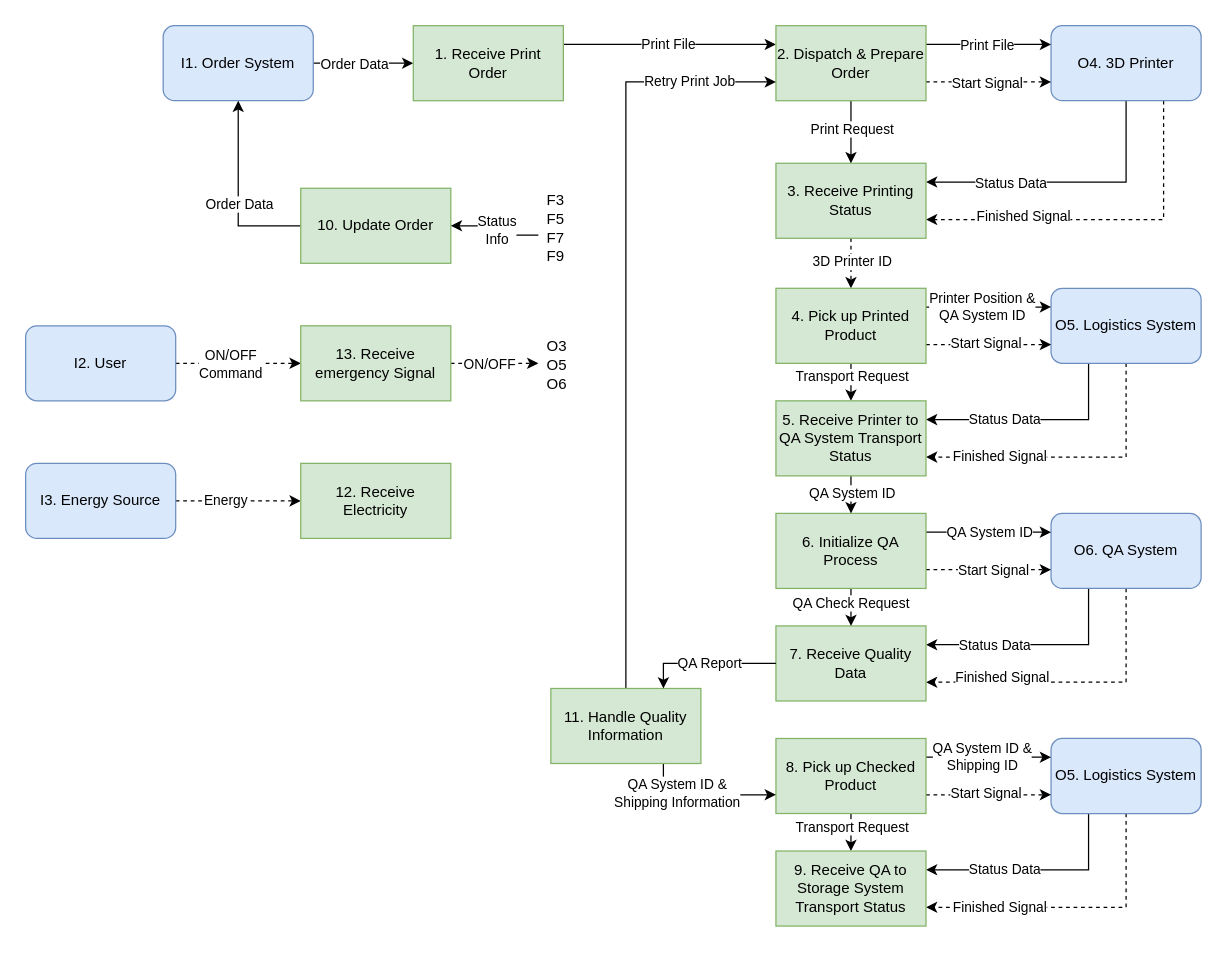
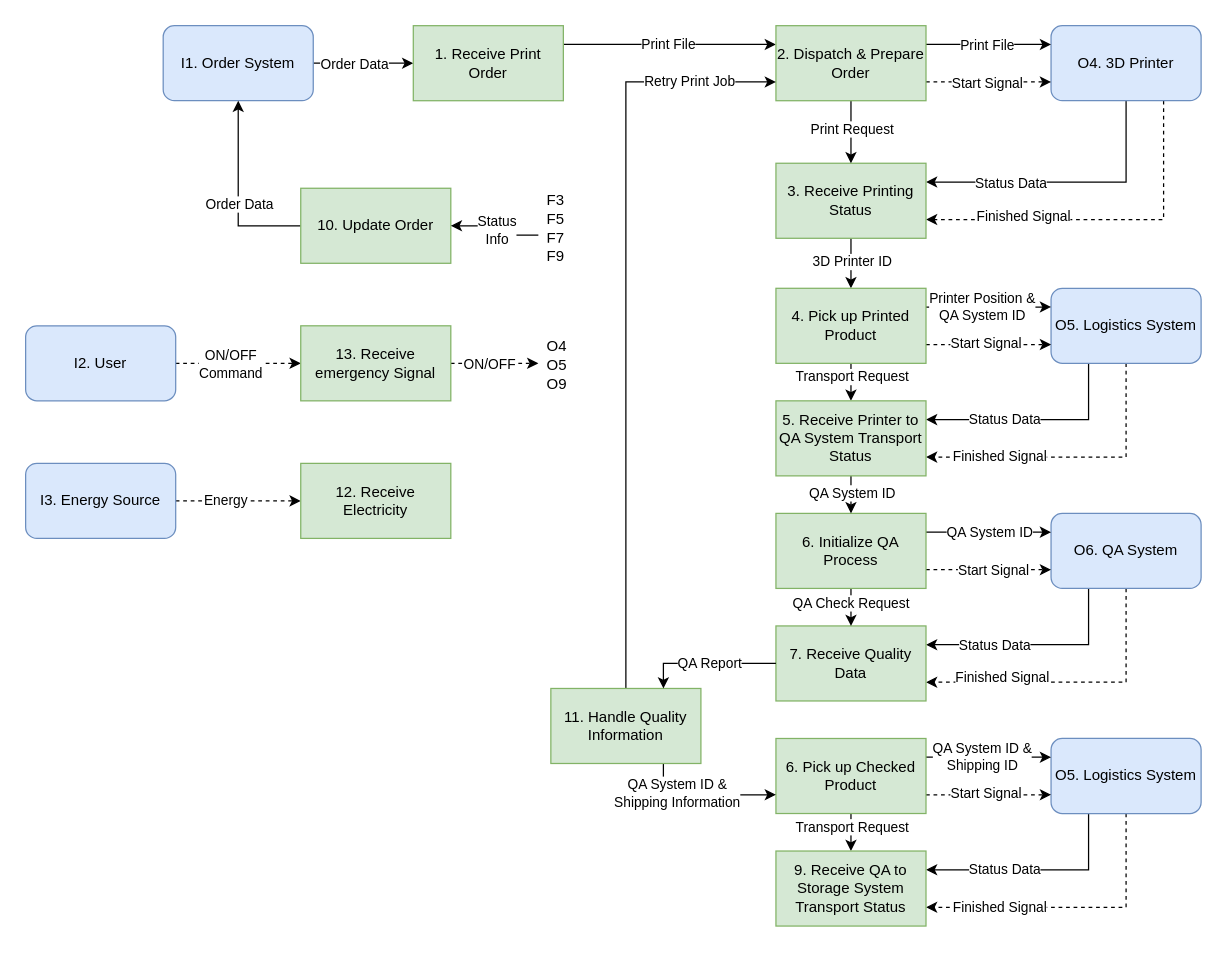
(851, 247) -> (851, 247)
(555, 344) -> (555, 344)
(555, 382) -> (555, 382)
(851, 776) -> (851, 776)
